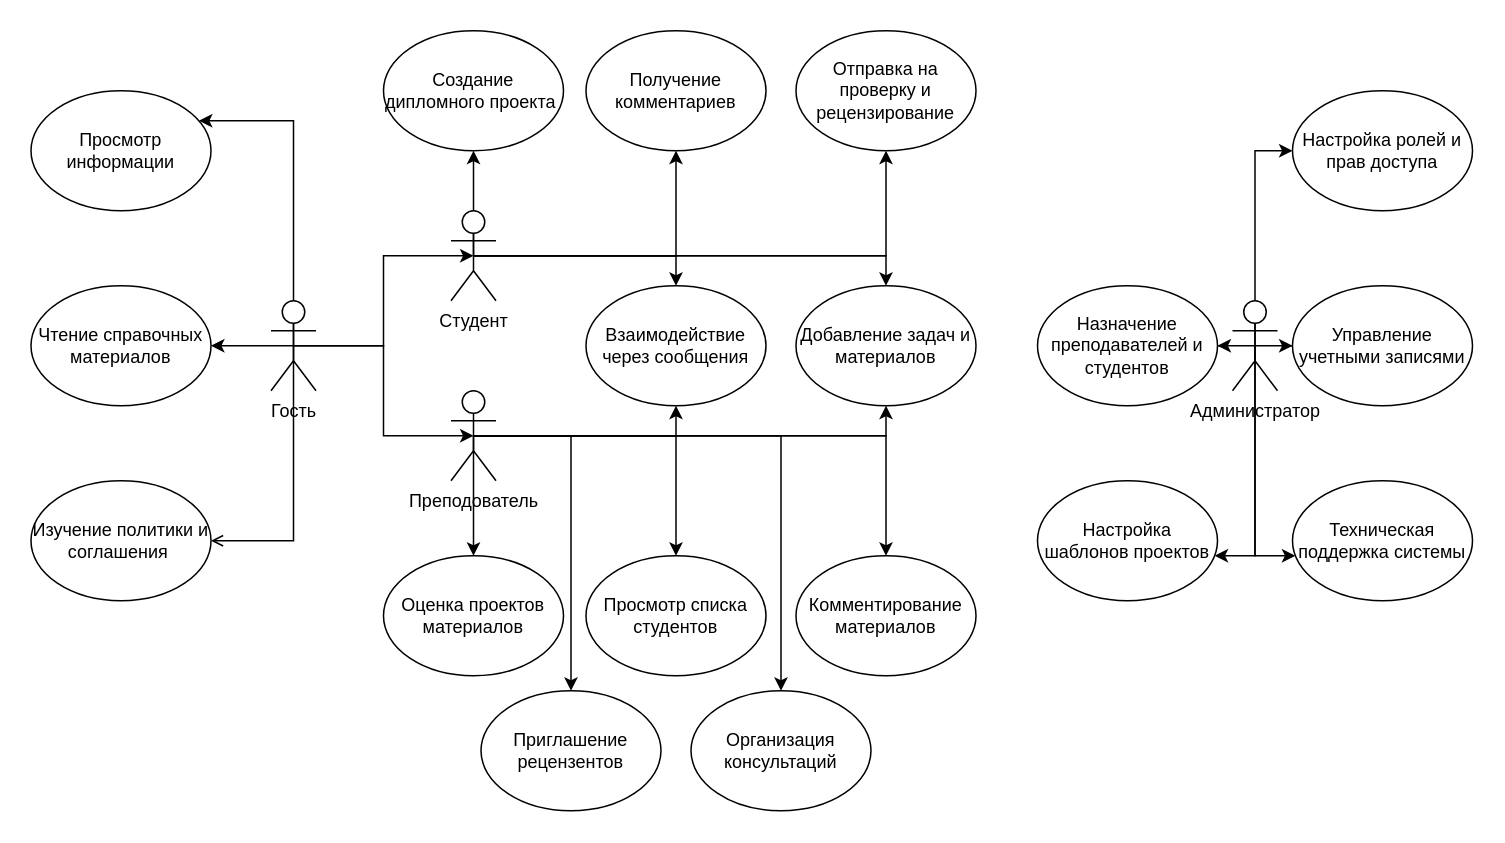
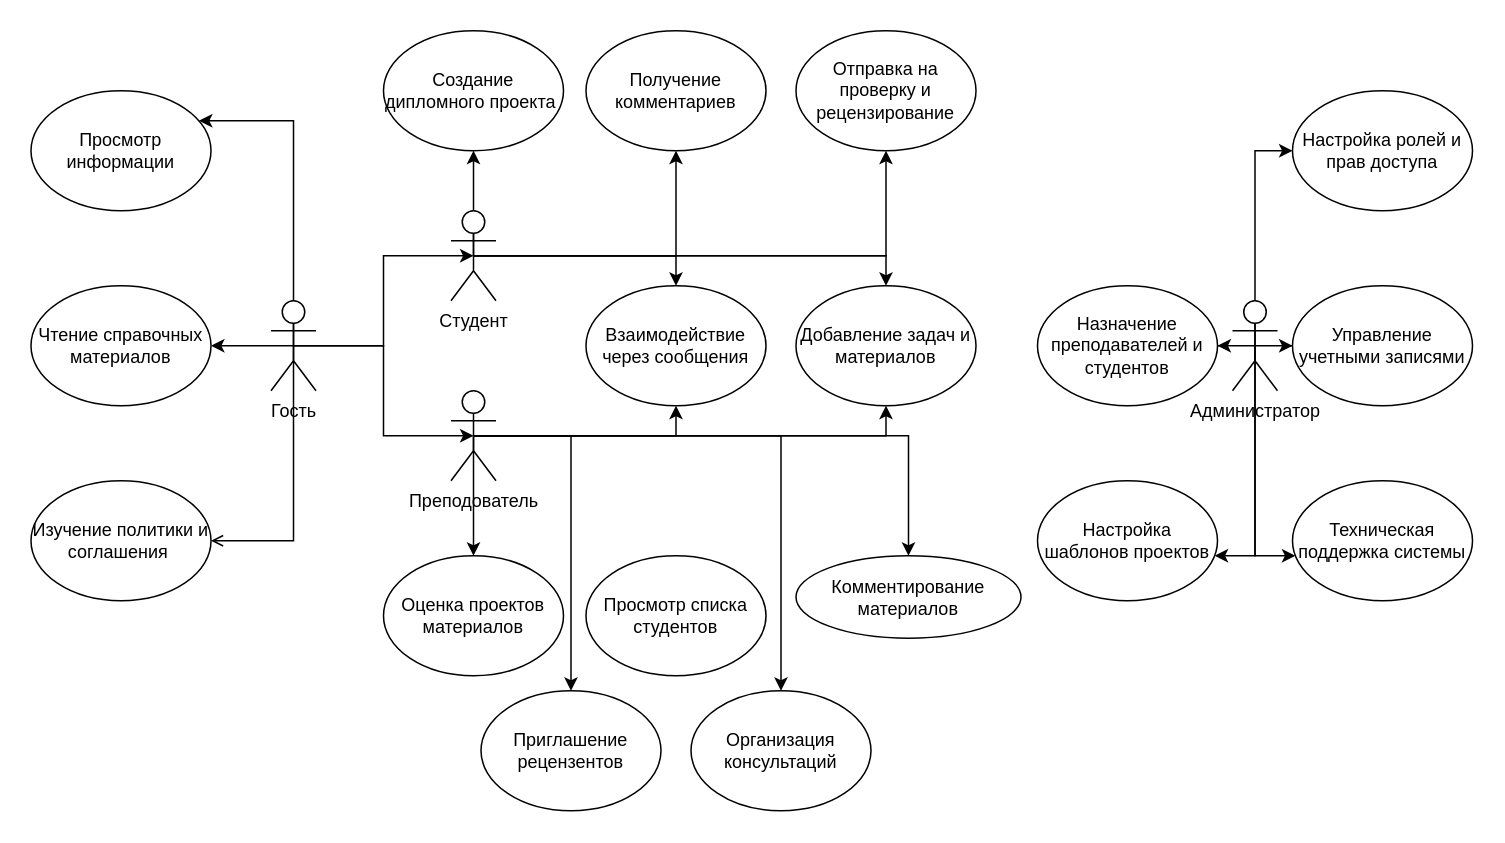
(676, 492) -> none
(886, 616) -> (908, 597)
